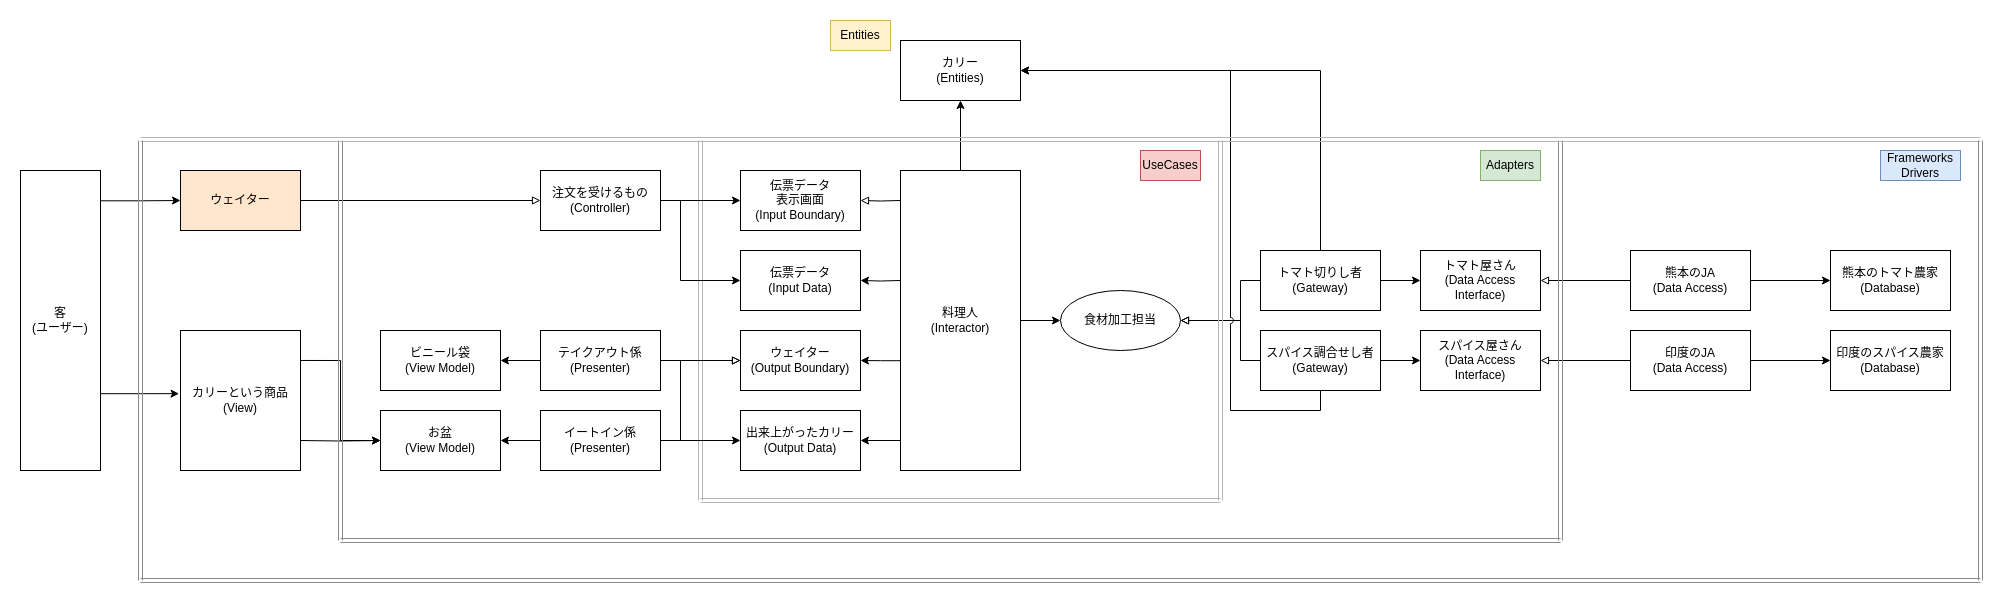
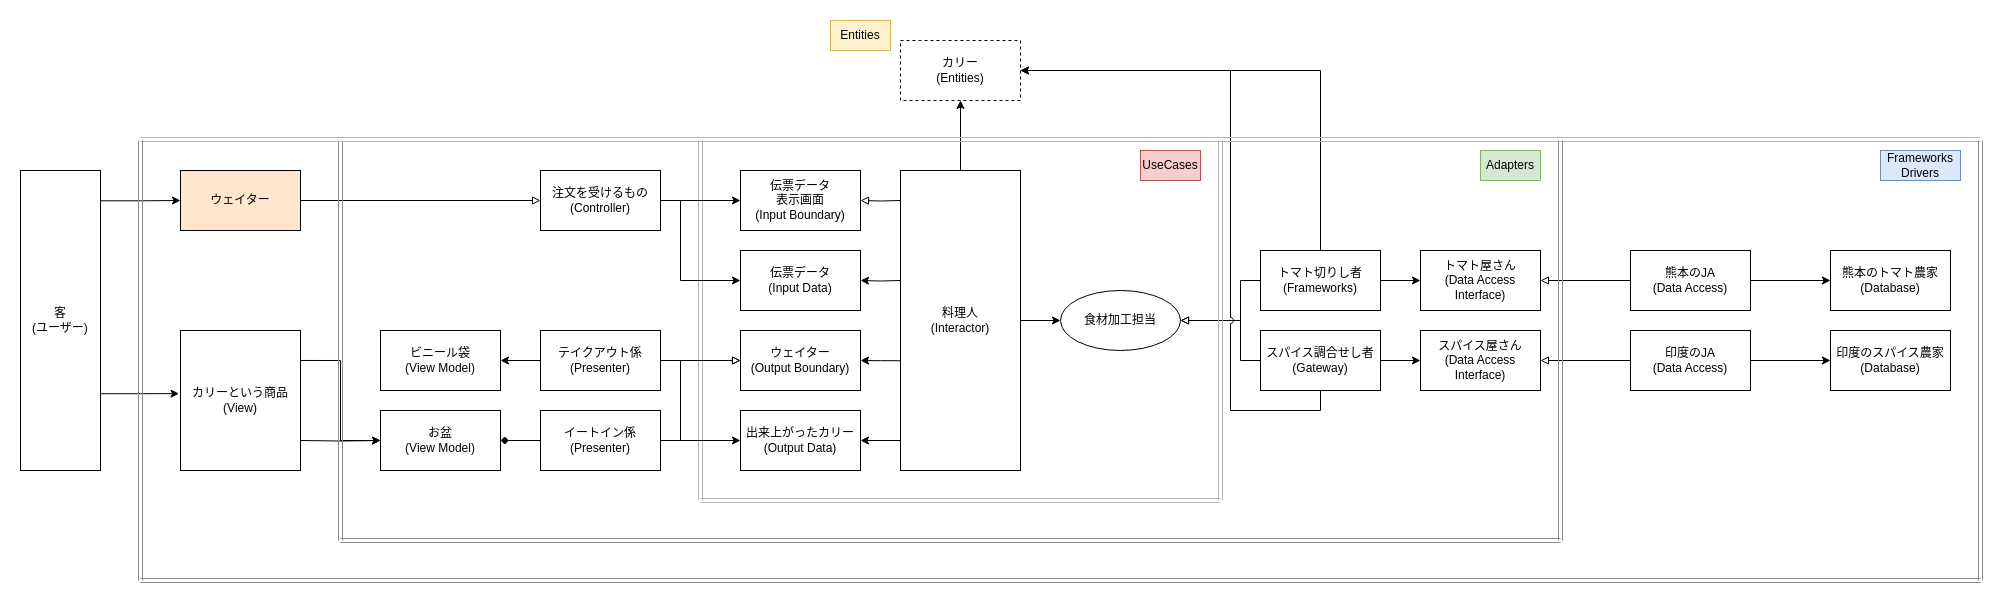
(961, 71) -> (961, 71)
(1321, 281) -> (1321, 281)
(508, 441) -> (509, 441)
